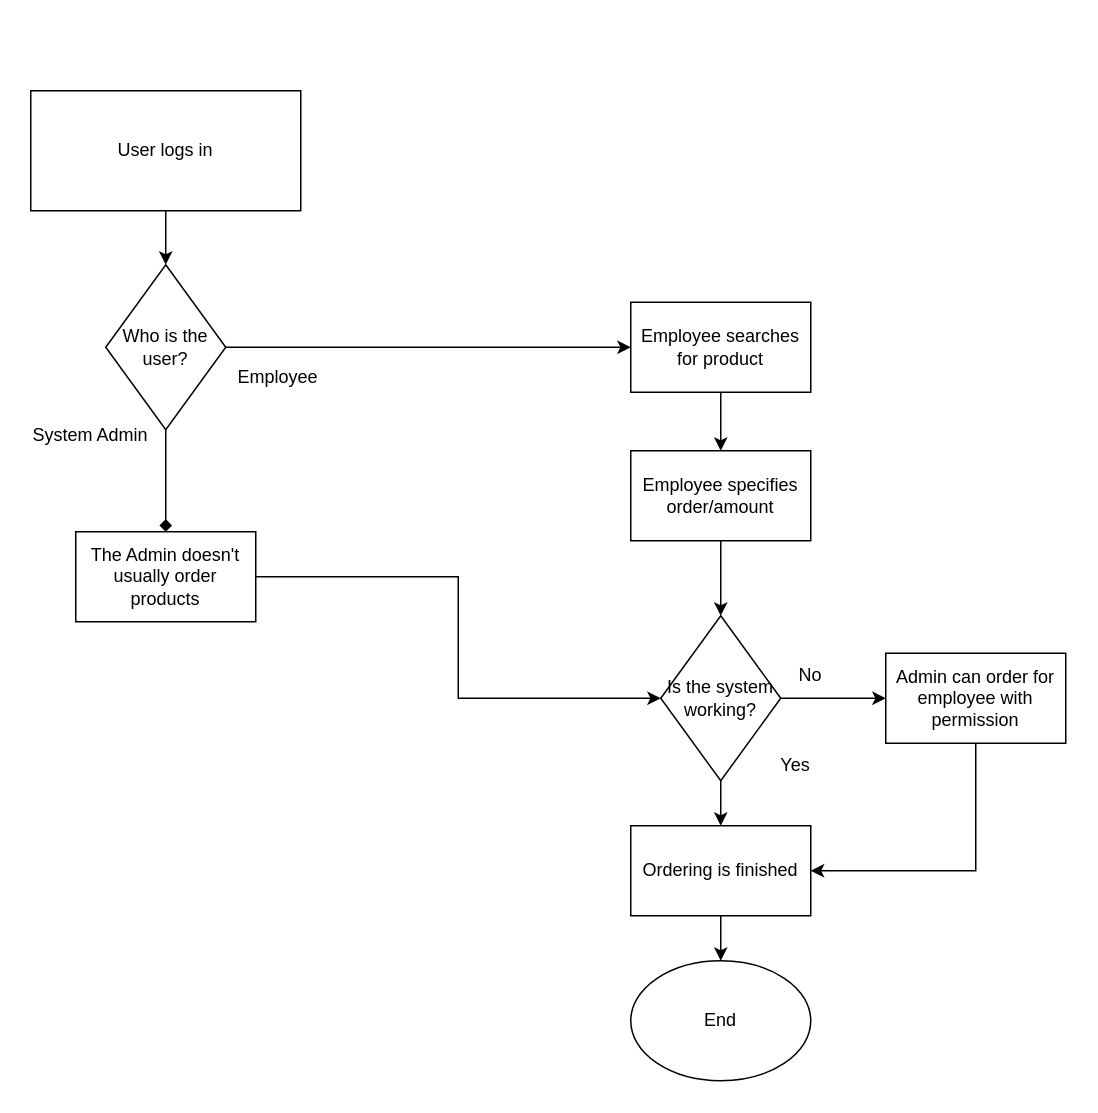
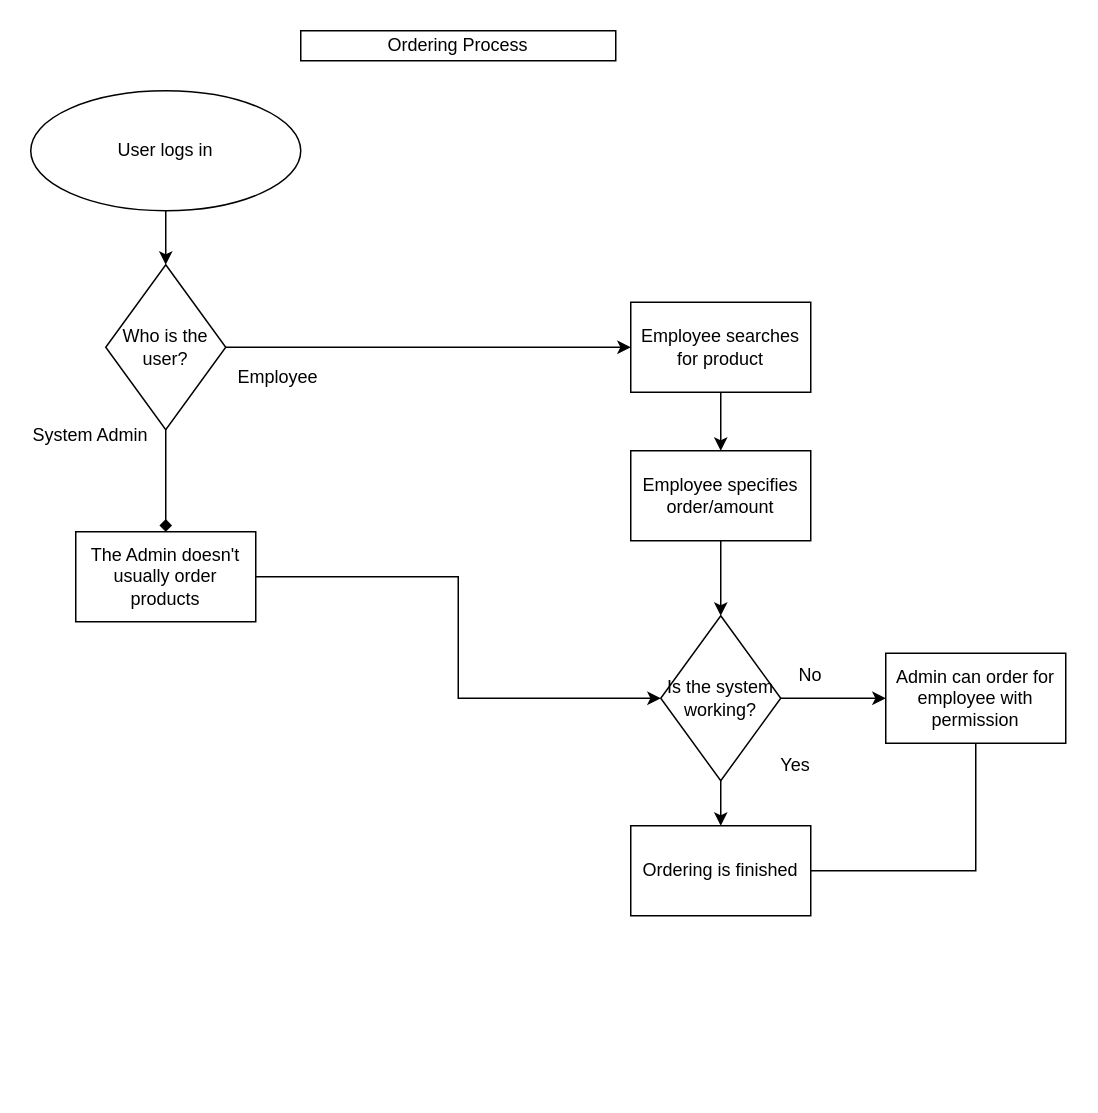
none -> (458, 46)
(166, 151) -> (166, 151)
(822, 871) -> (817, 871)
(721, 944) -> none
(721, 1021) -> none
